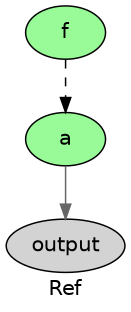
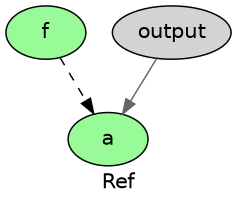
(66, 185) -> (144, 80)
